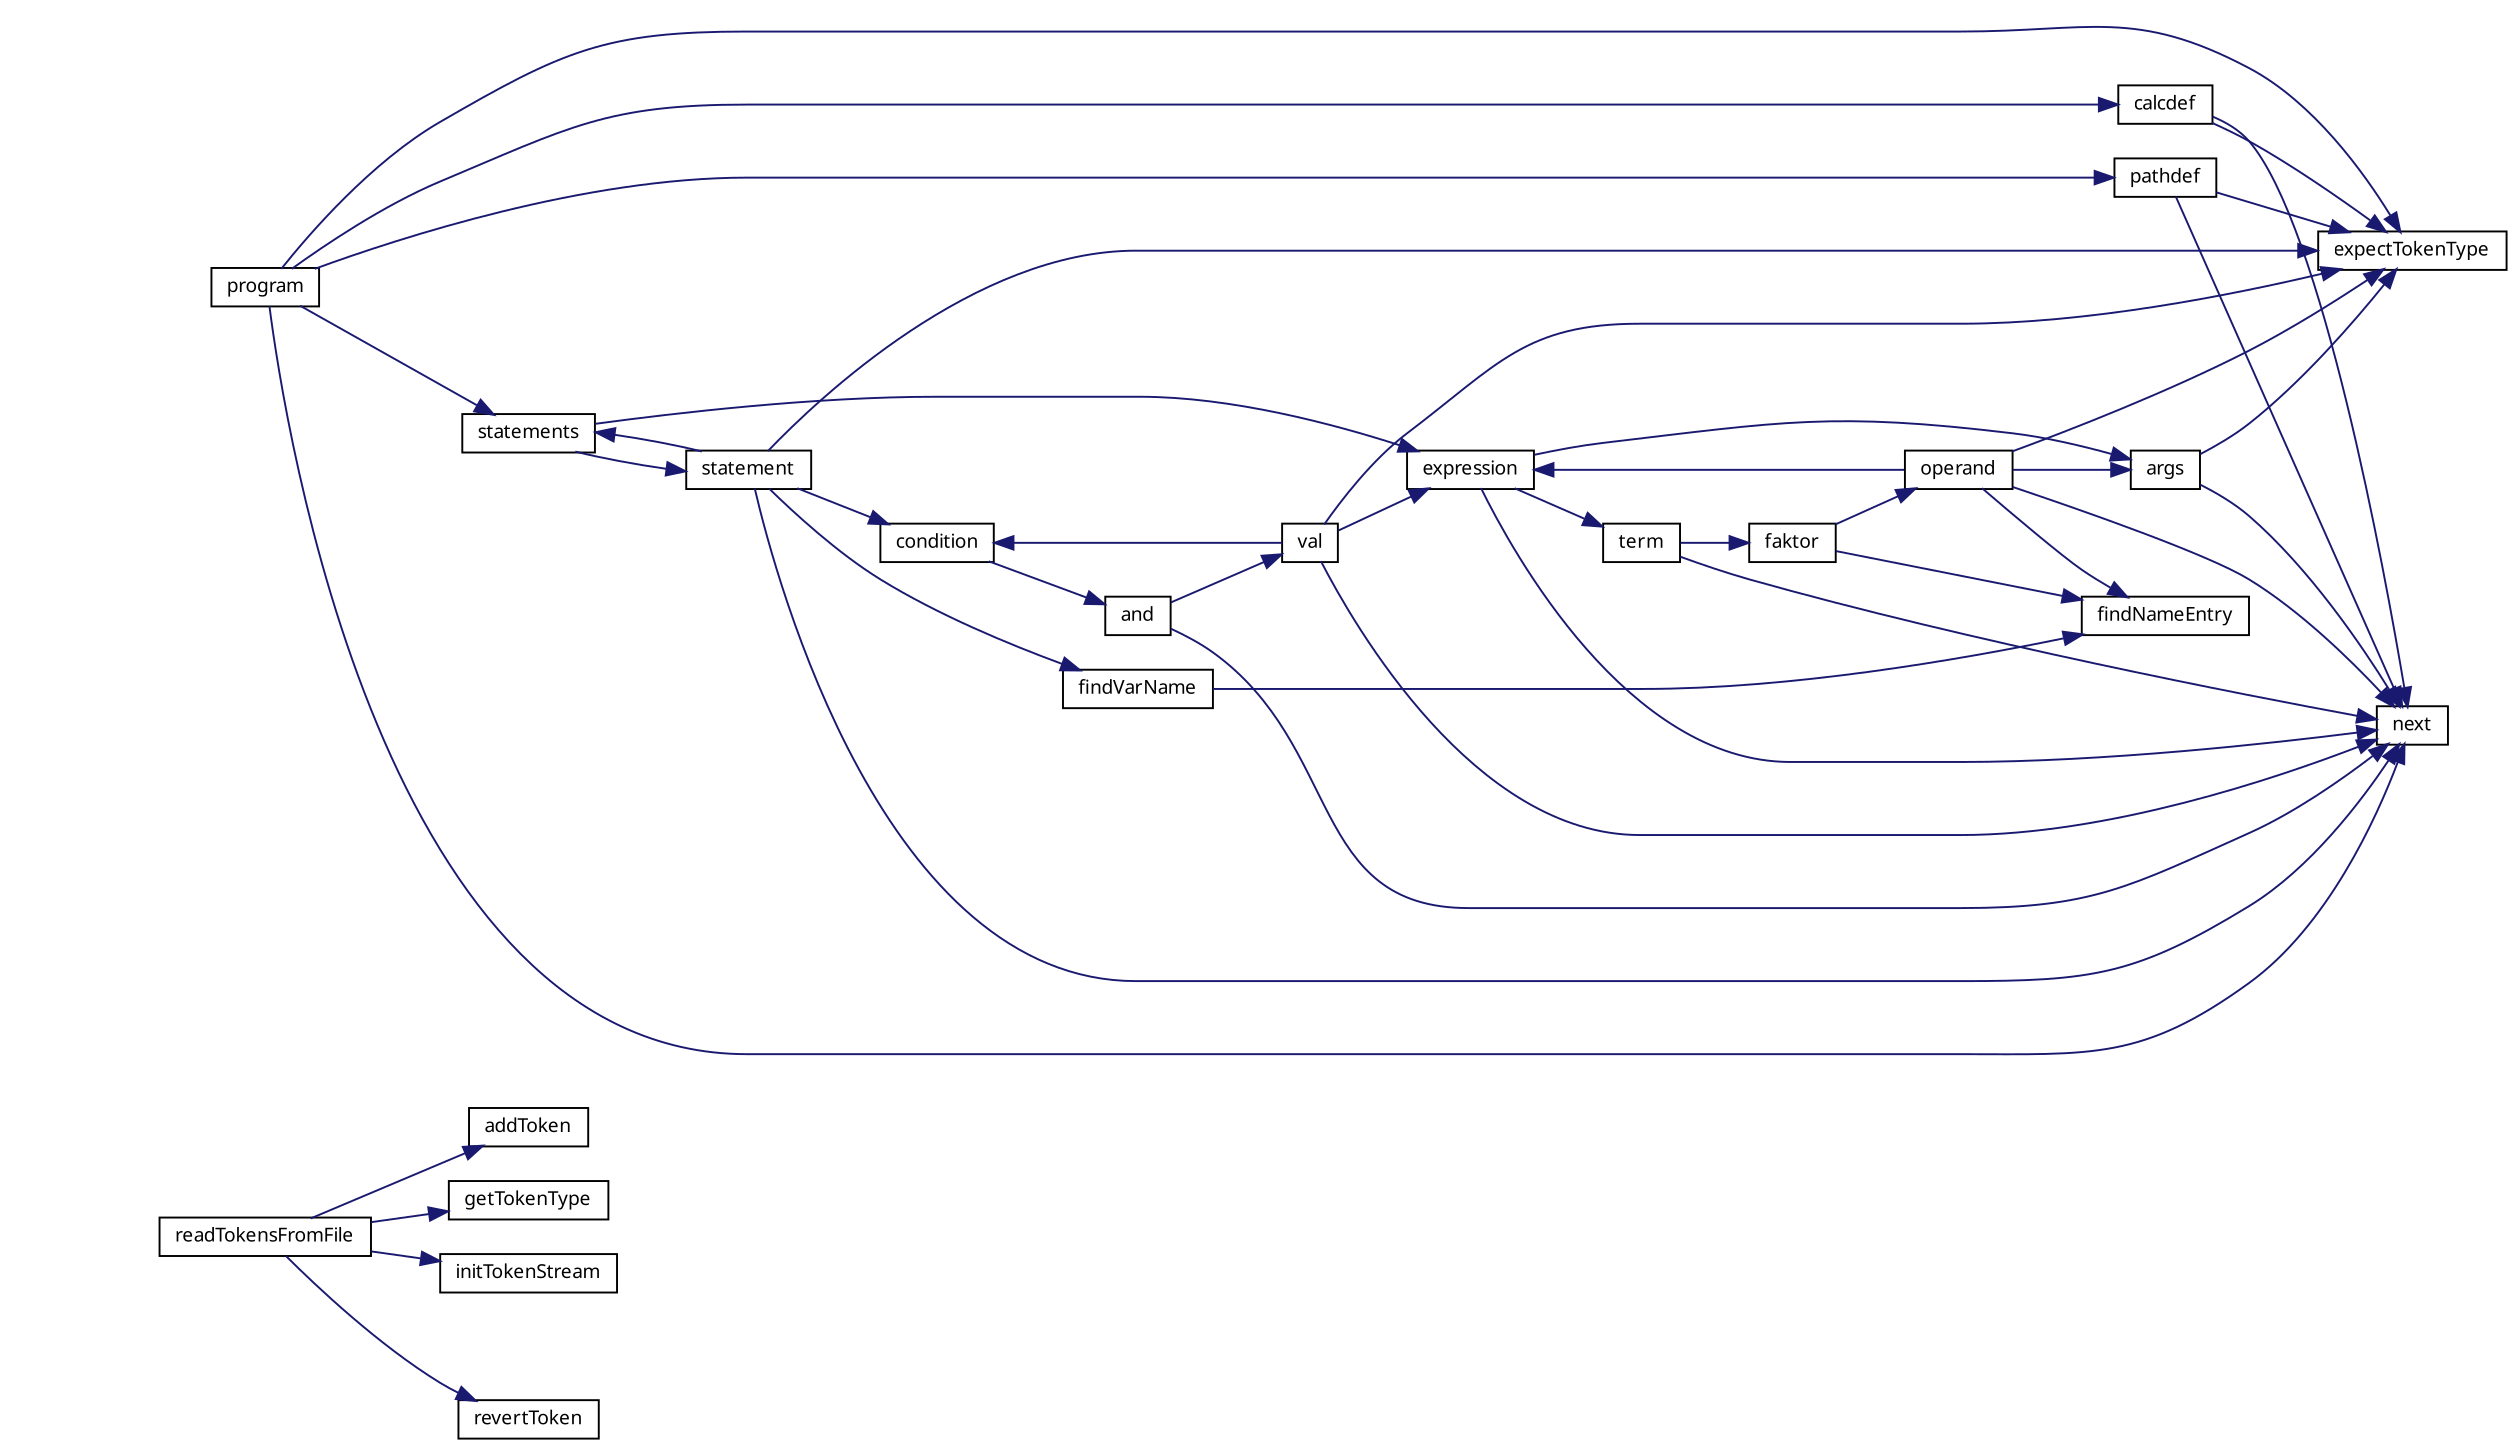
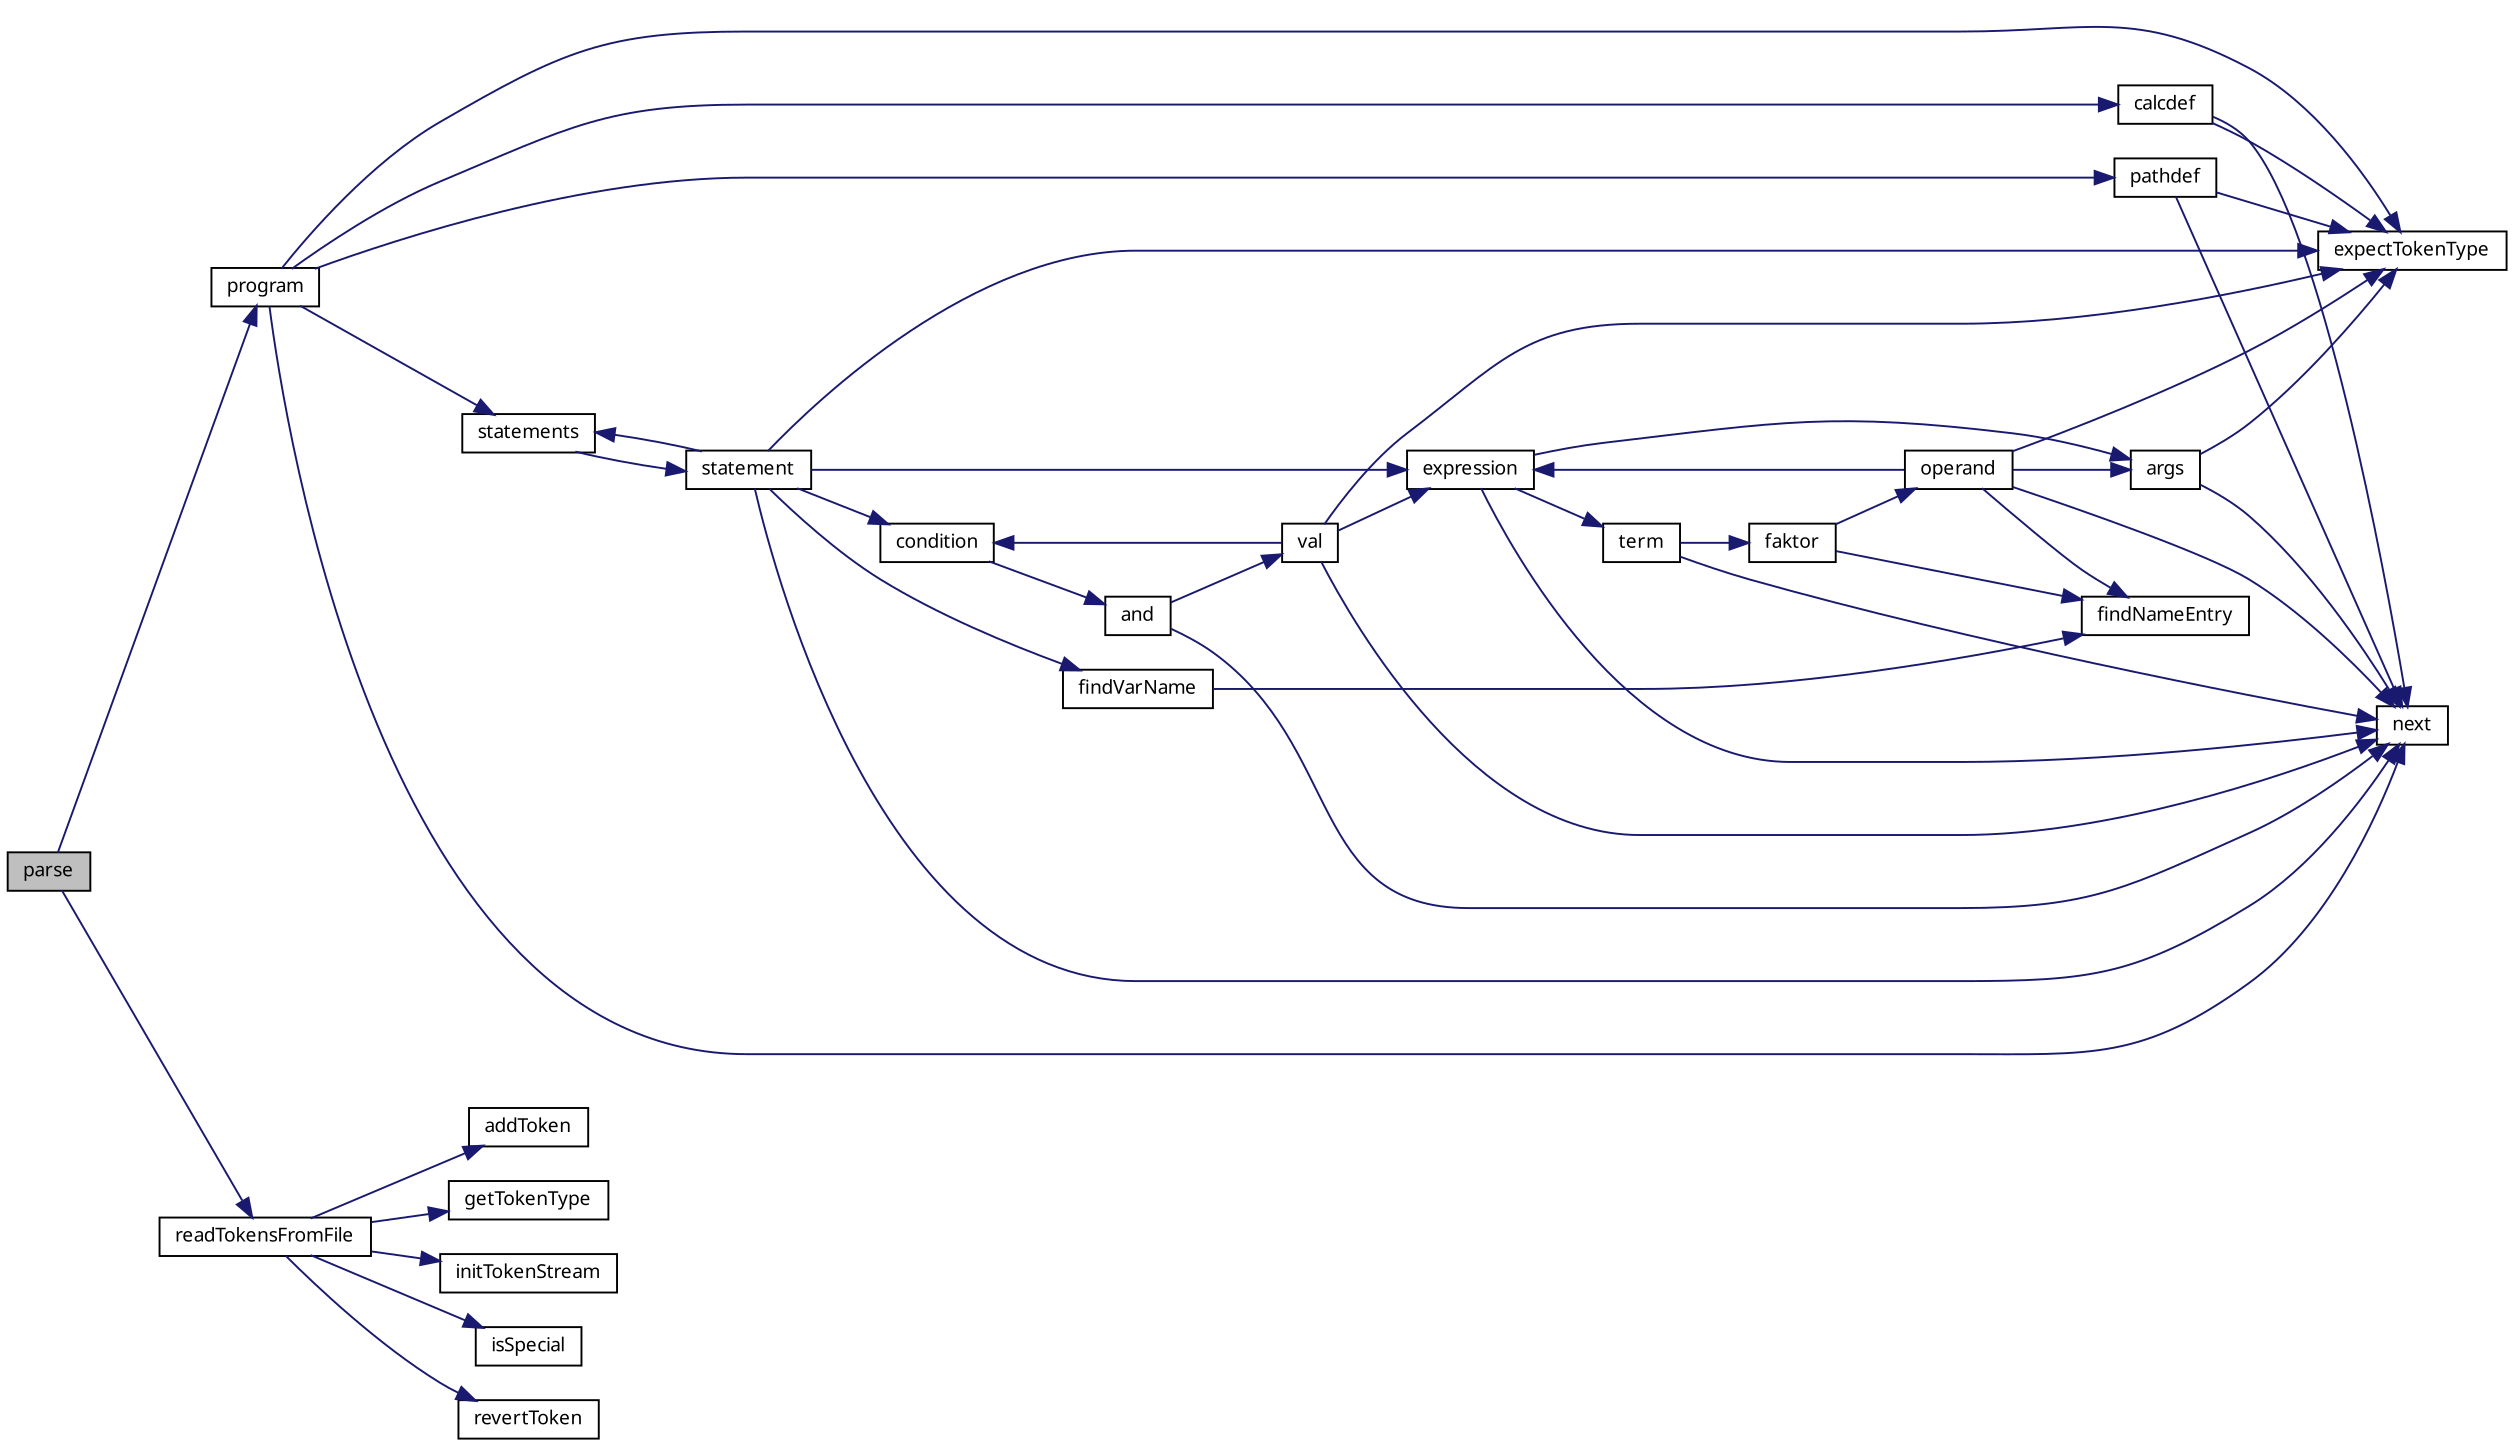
(1000, 397) -> (1099, 470)
none -> (49, 872)
none -> (529, 1346)
